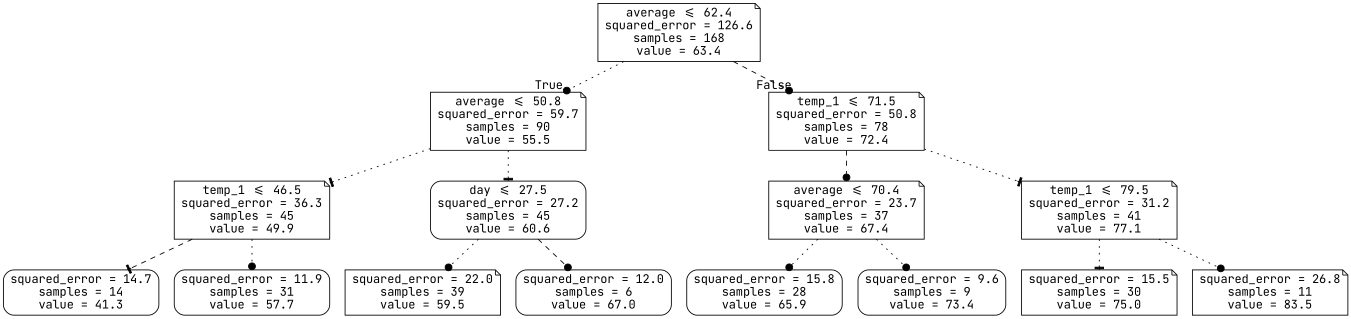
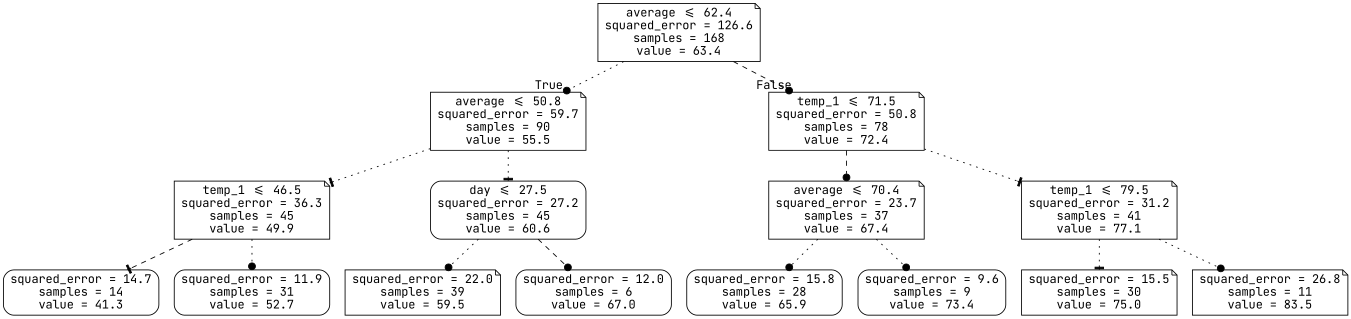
(252, 293) -> (252, 293)
